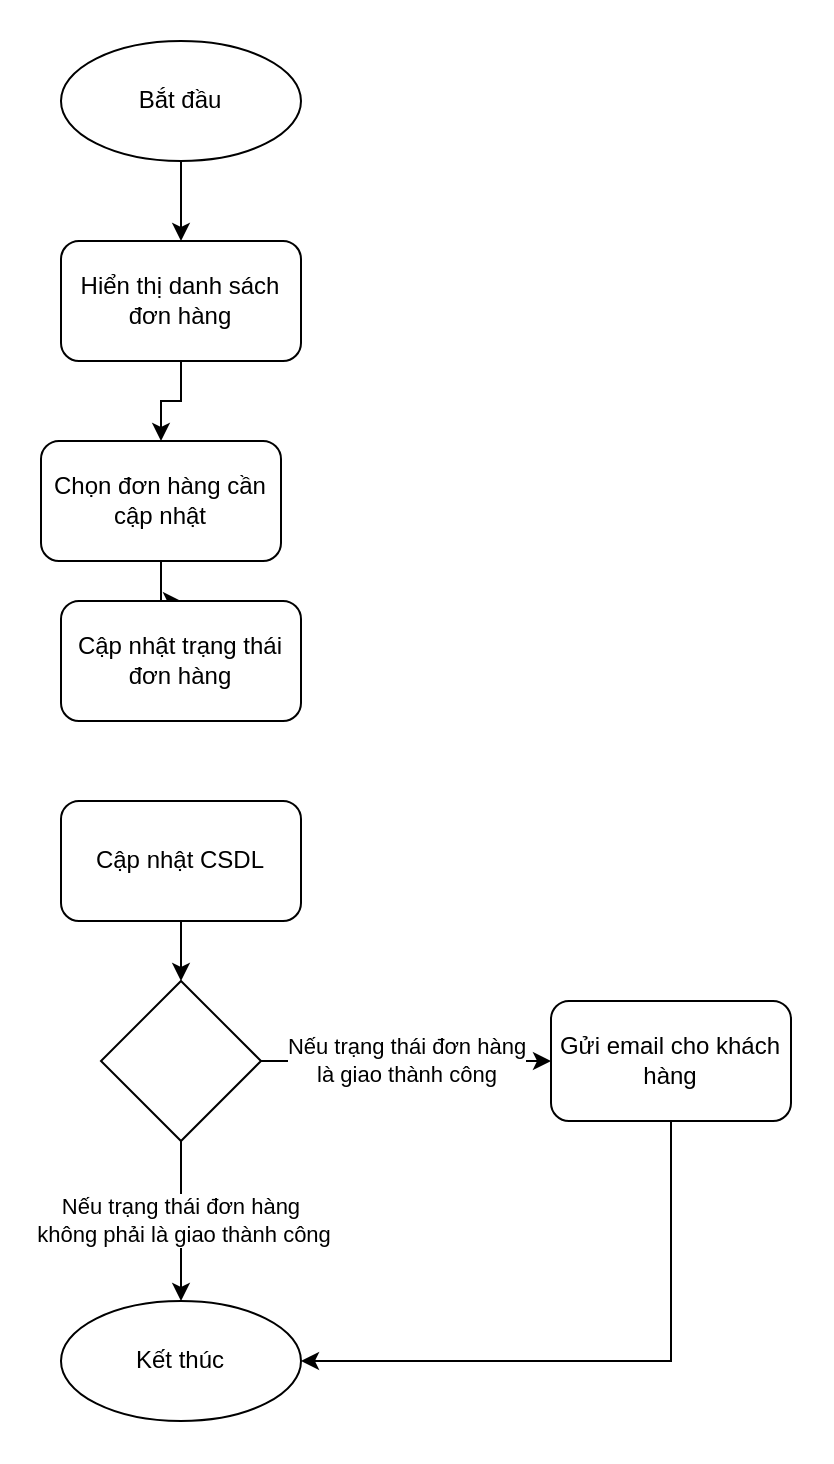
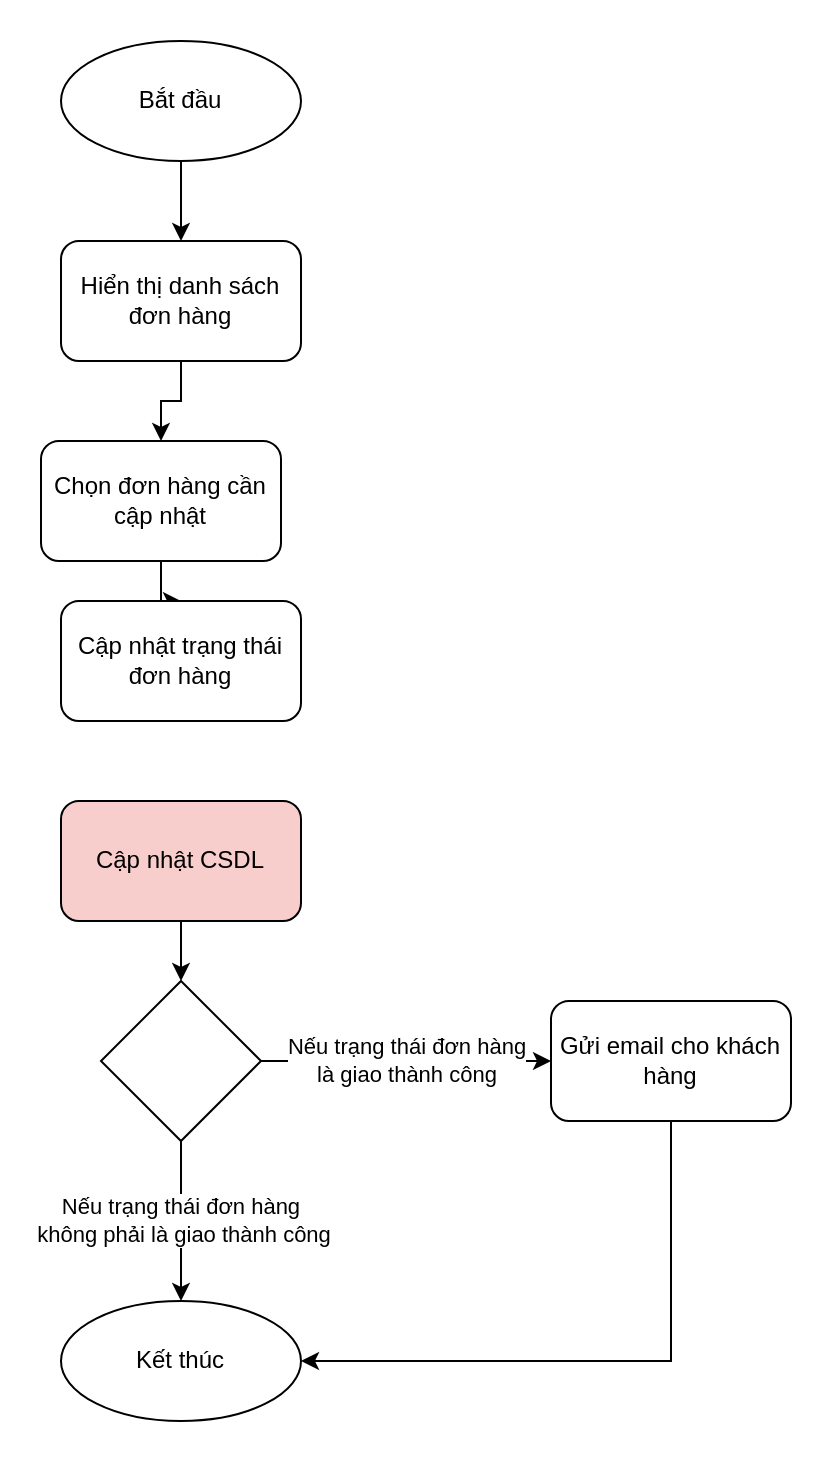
(181, 861) -> (181, 861)
